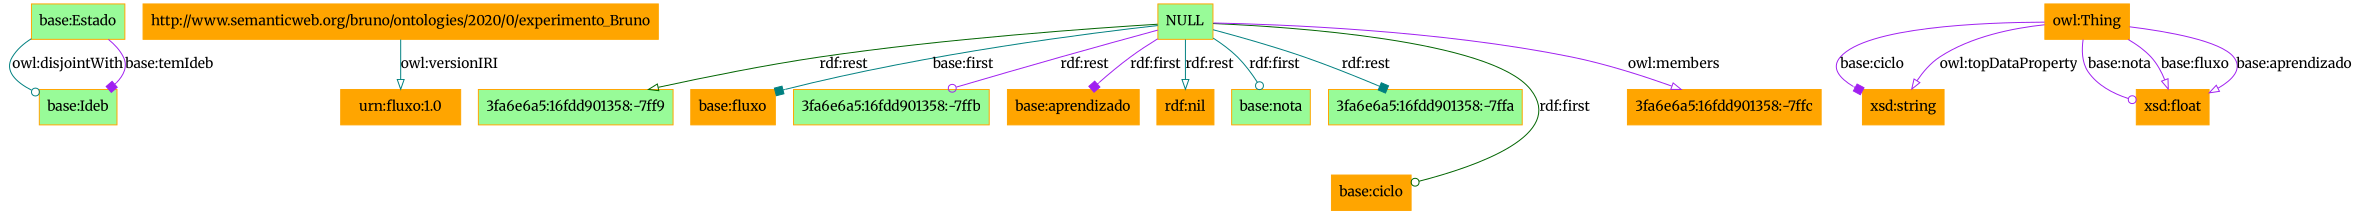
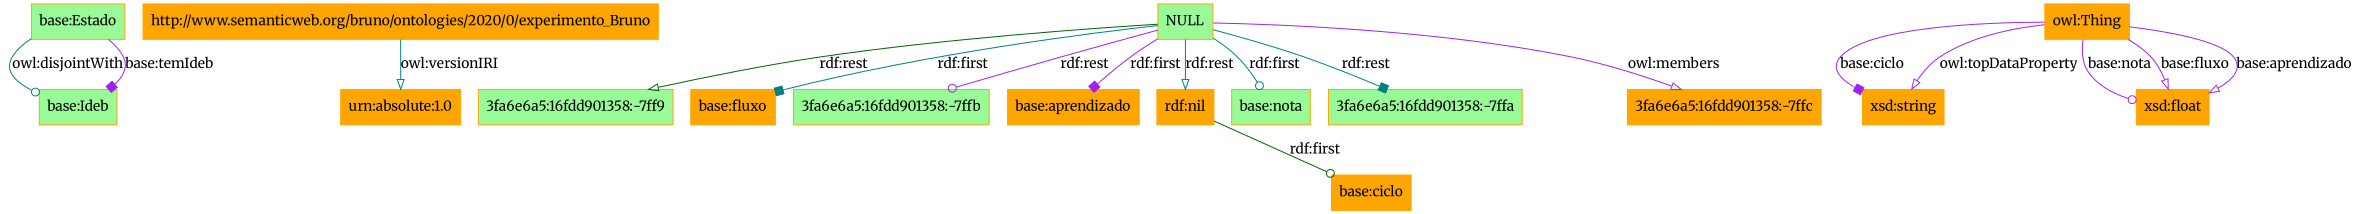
(1459, 55) -> (1270, 146)
(963, 64) -> (963, 64)
(401, 107) -> (401, 107)
